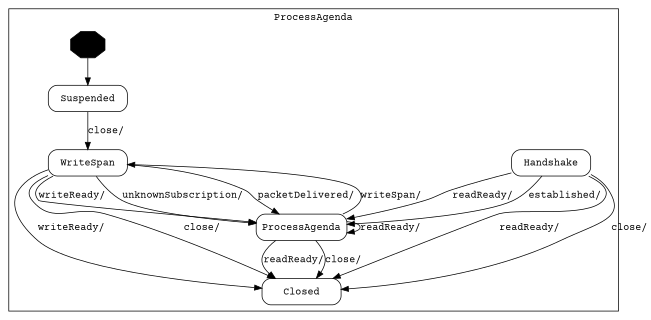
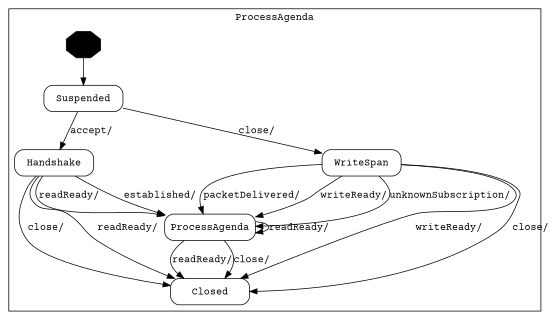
none -> (70, 127)
(265, 172) -> none
